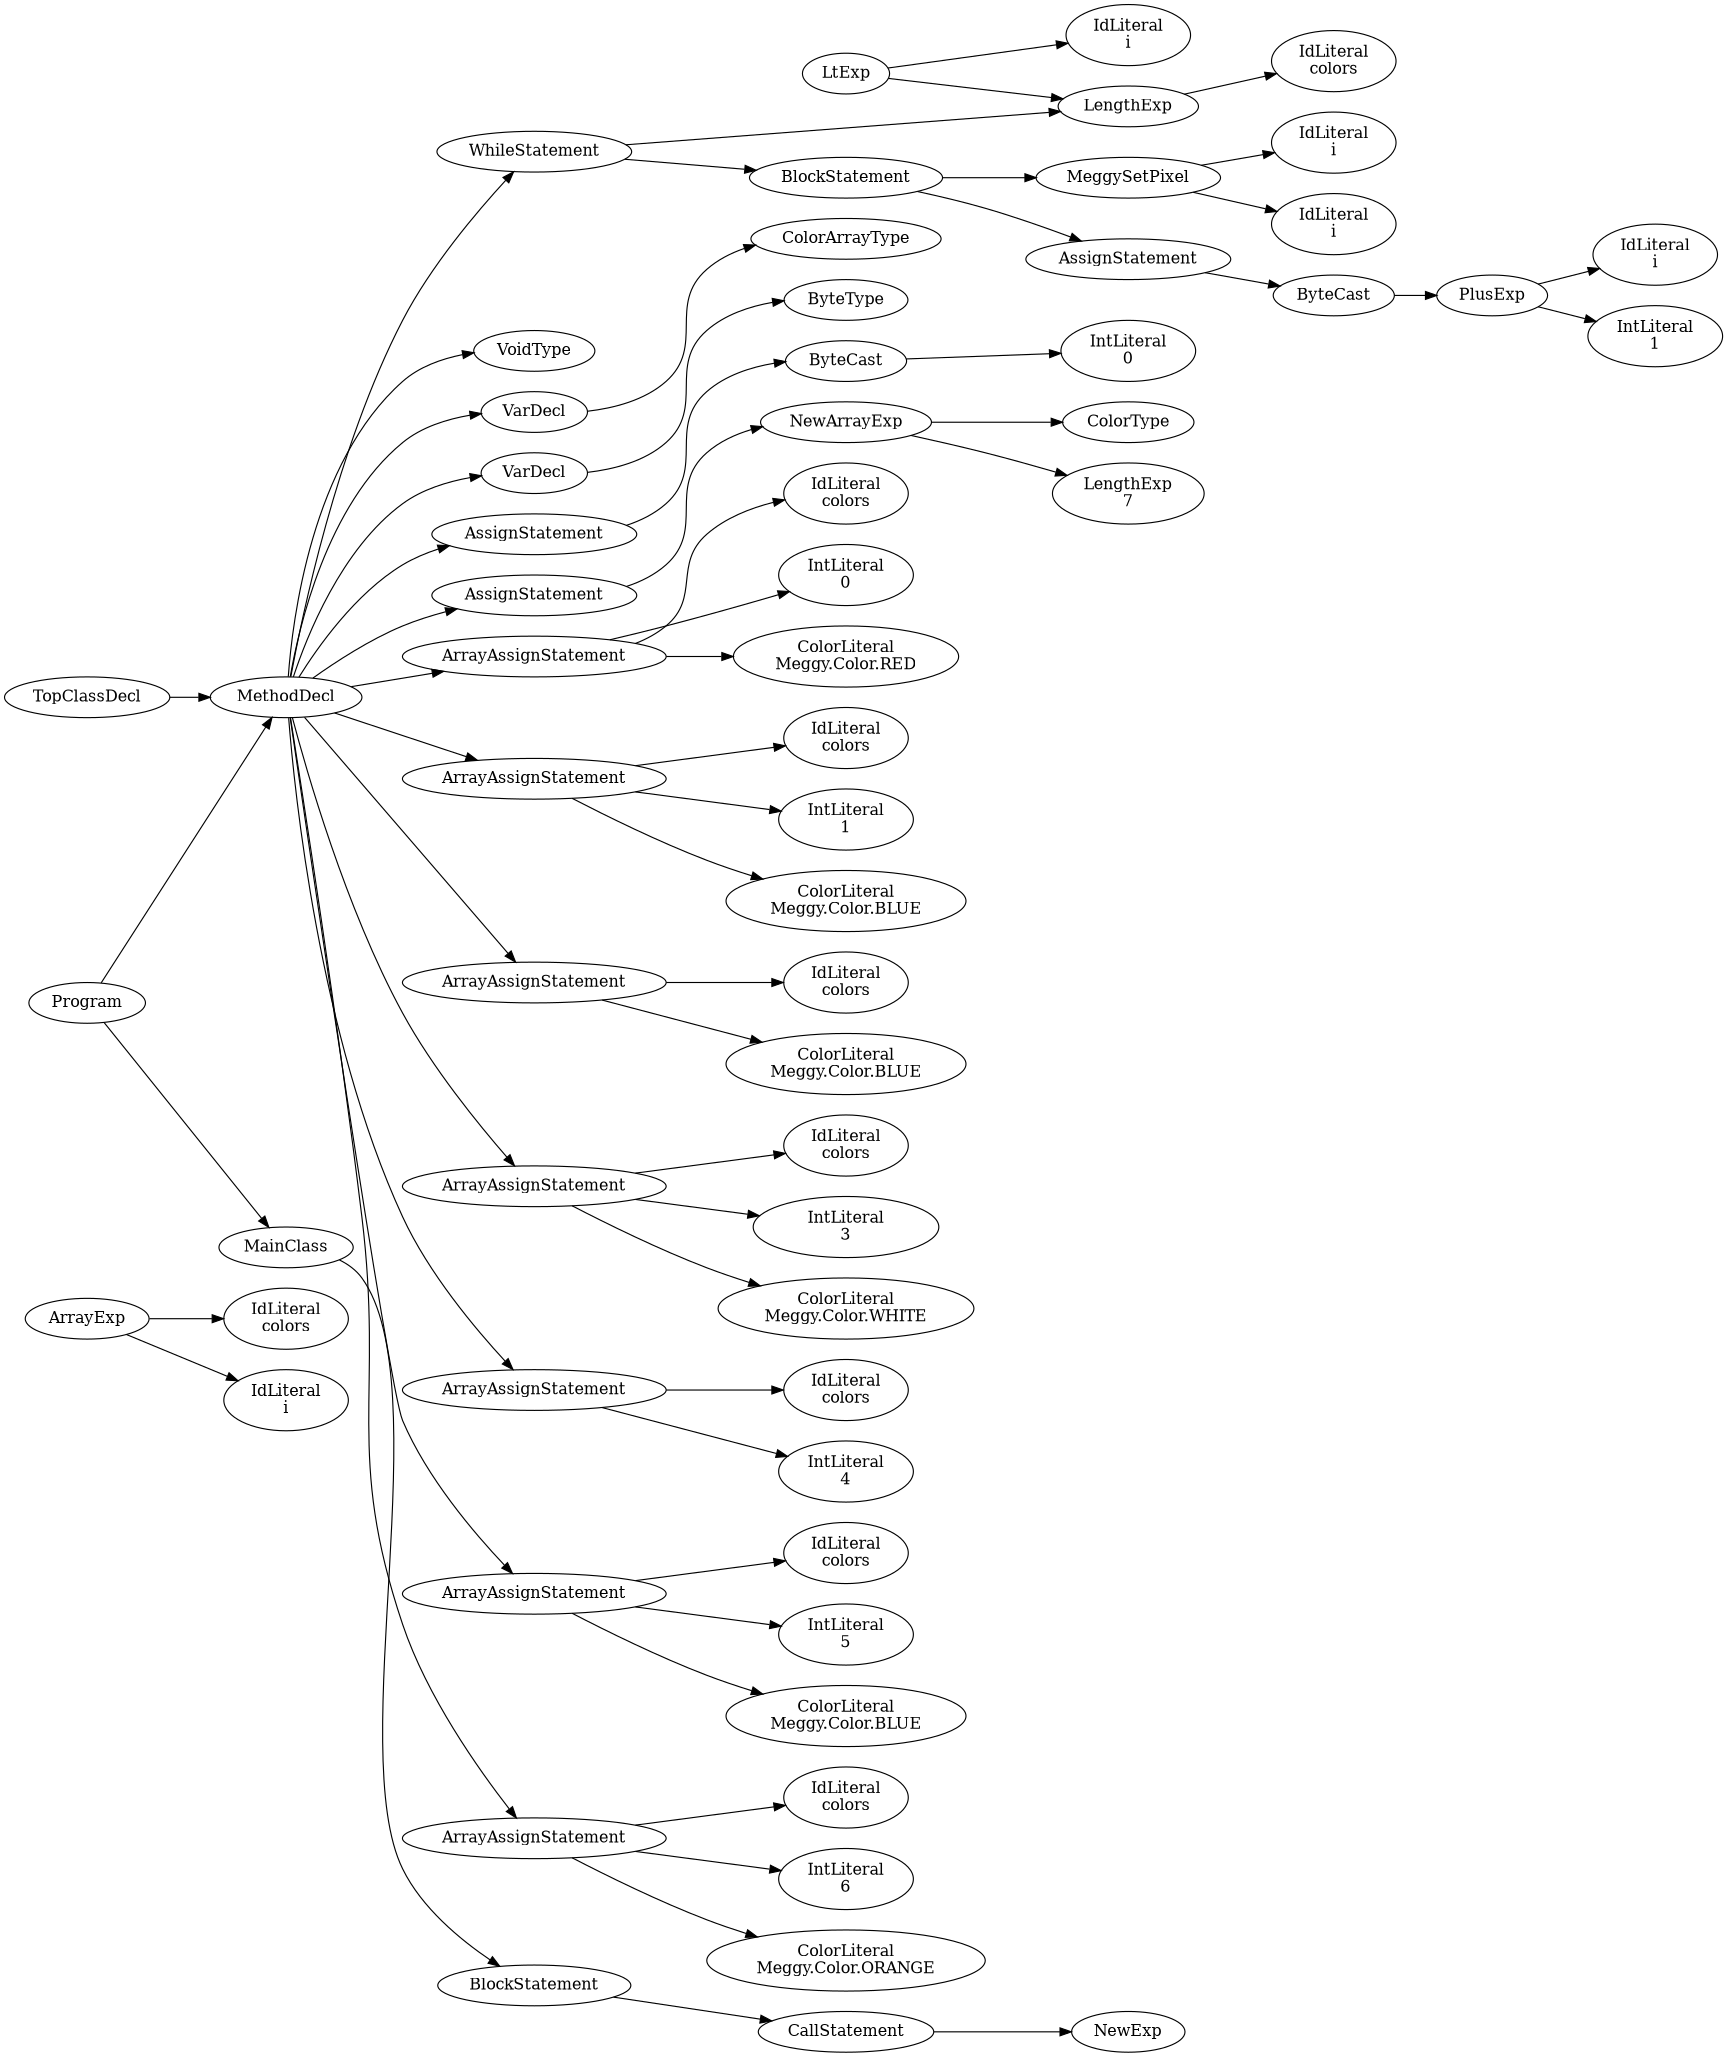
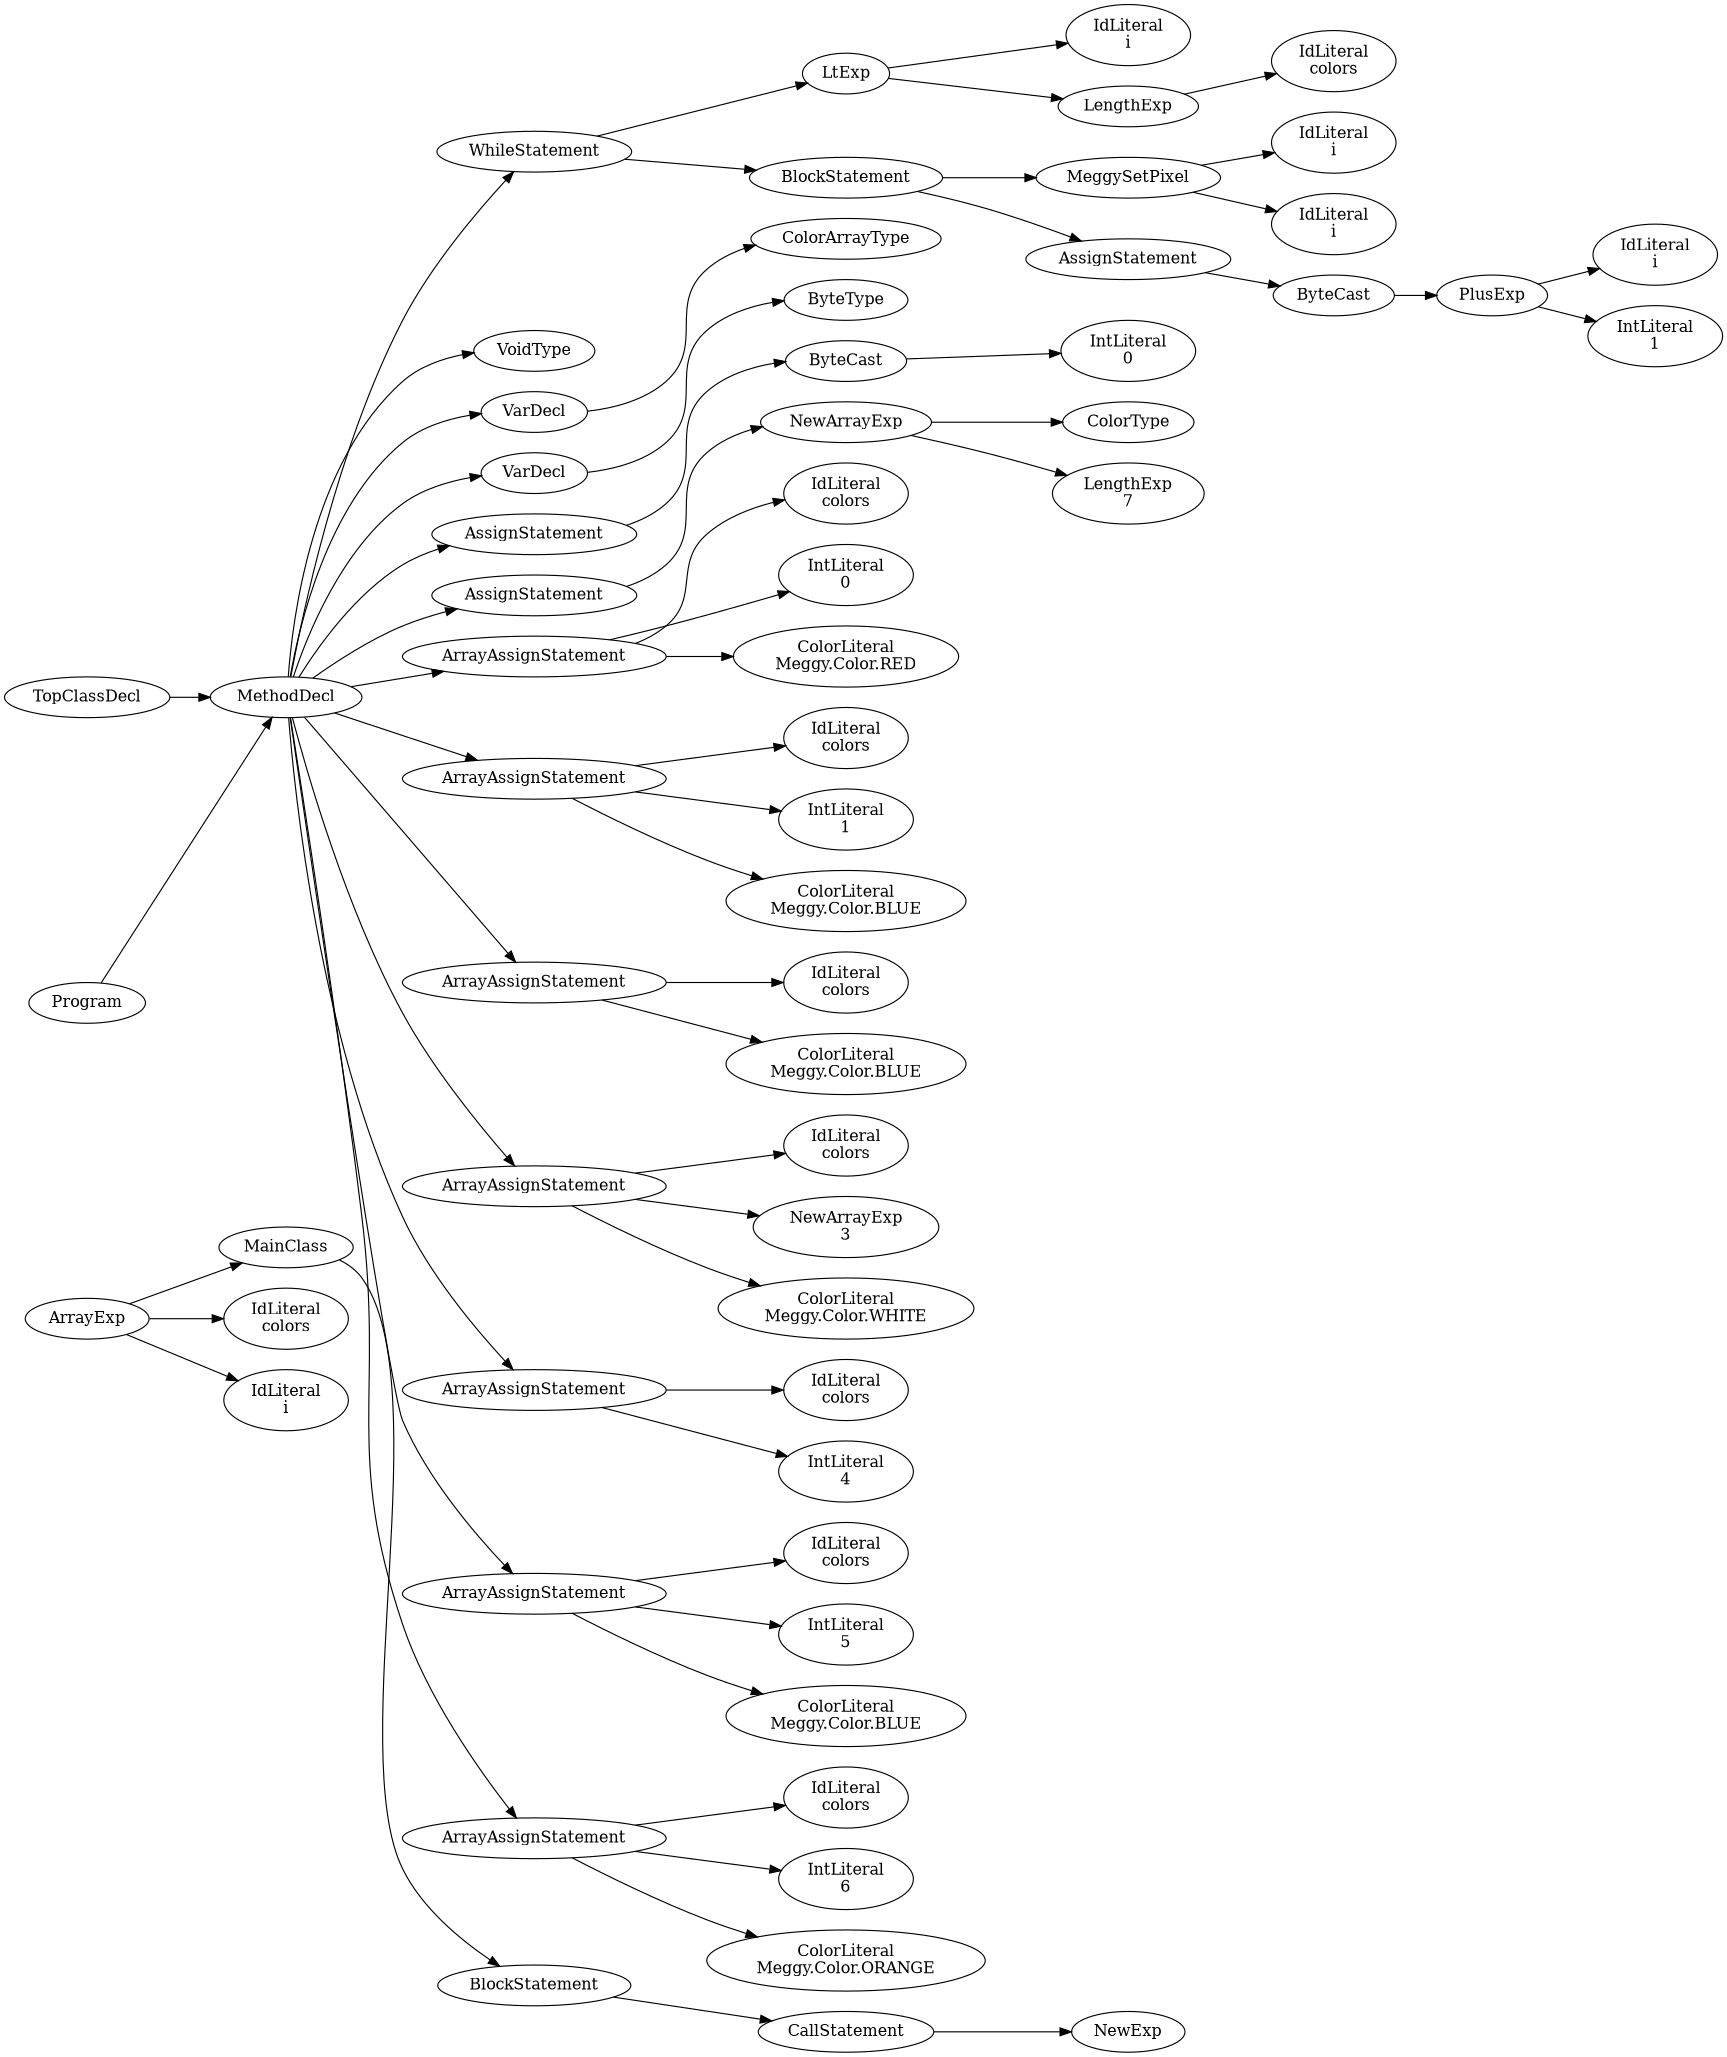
(837, 129) -> (697, 111)
(183, 1120) -> (180, 1285)
(846, 1227) -> (846, 1227)
